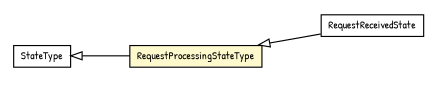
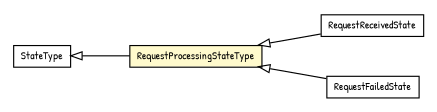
none -> (372, 87)
